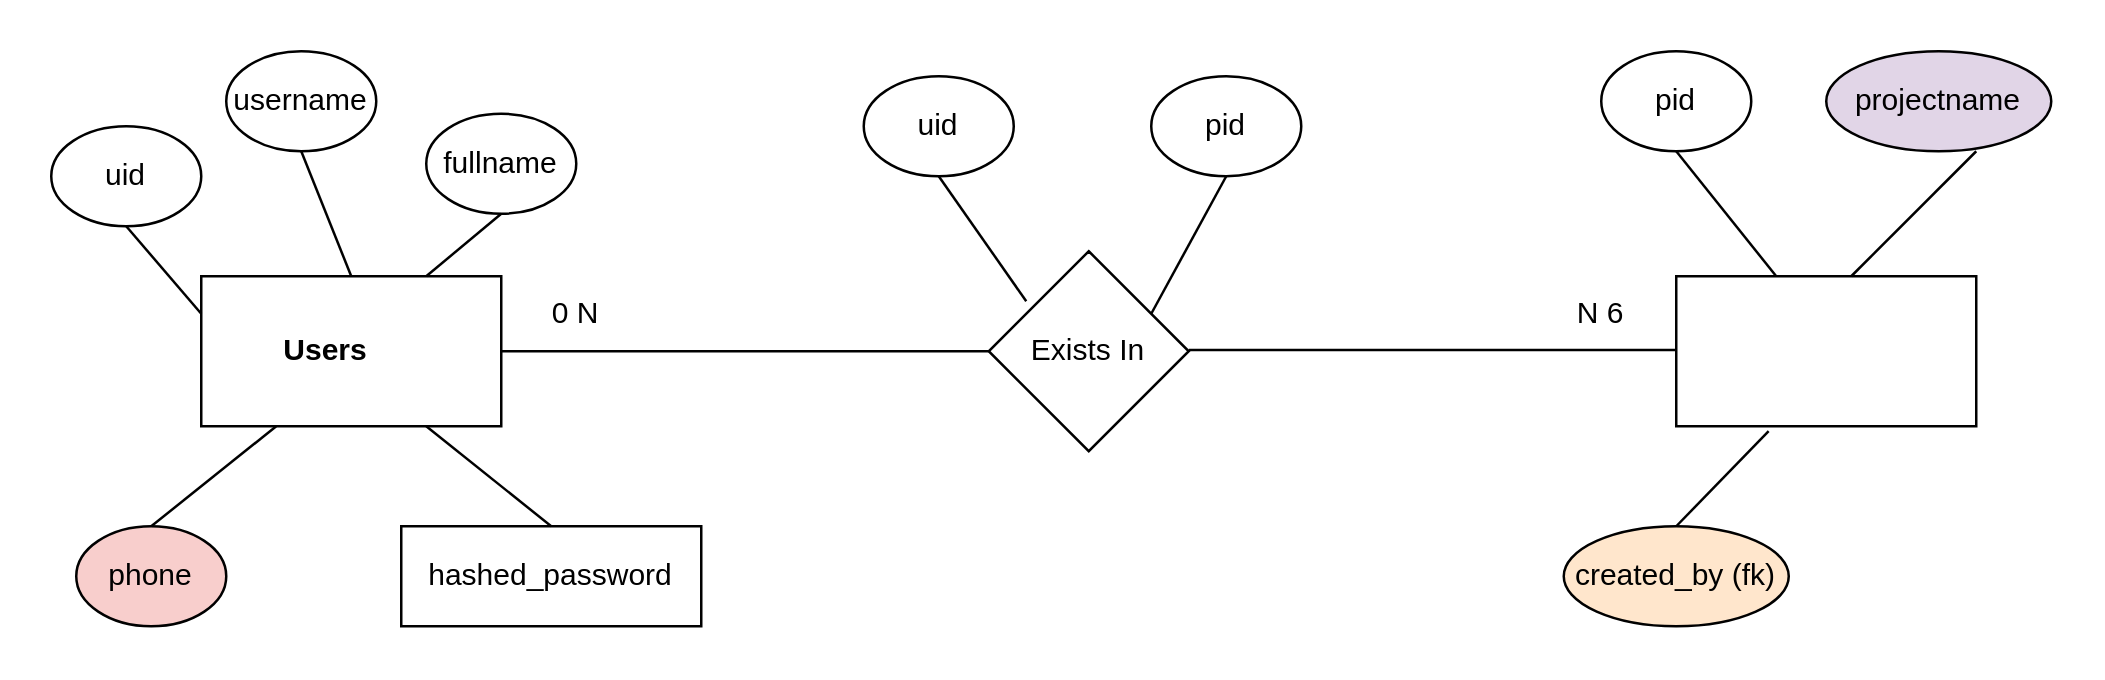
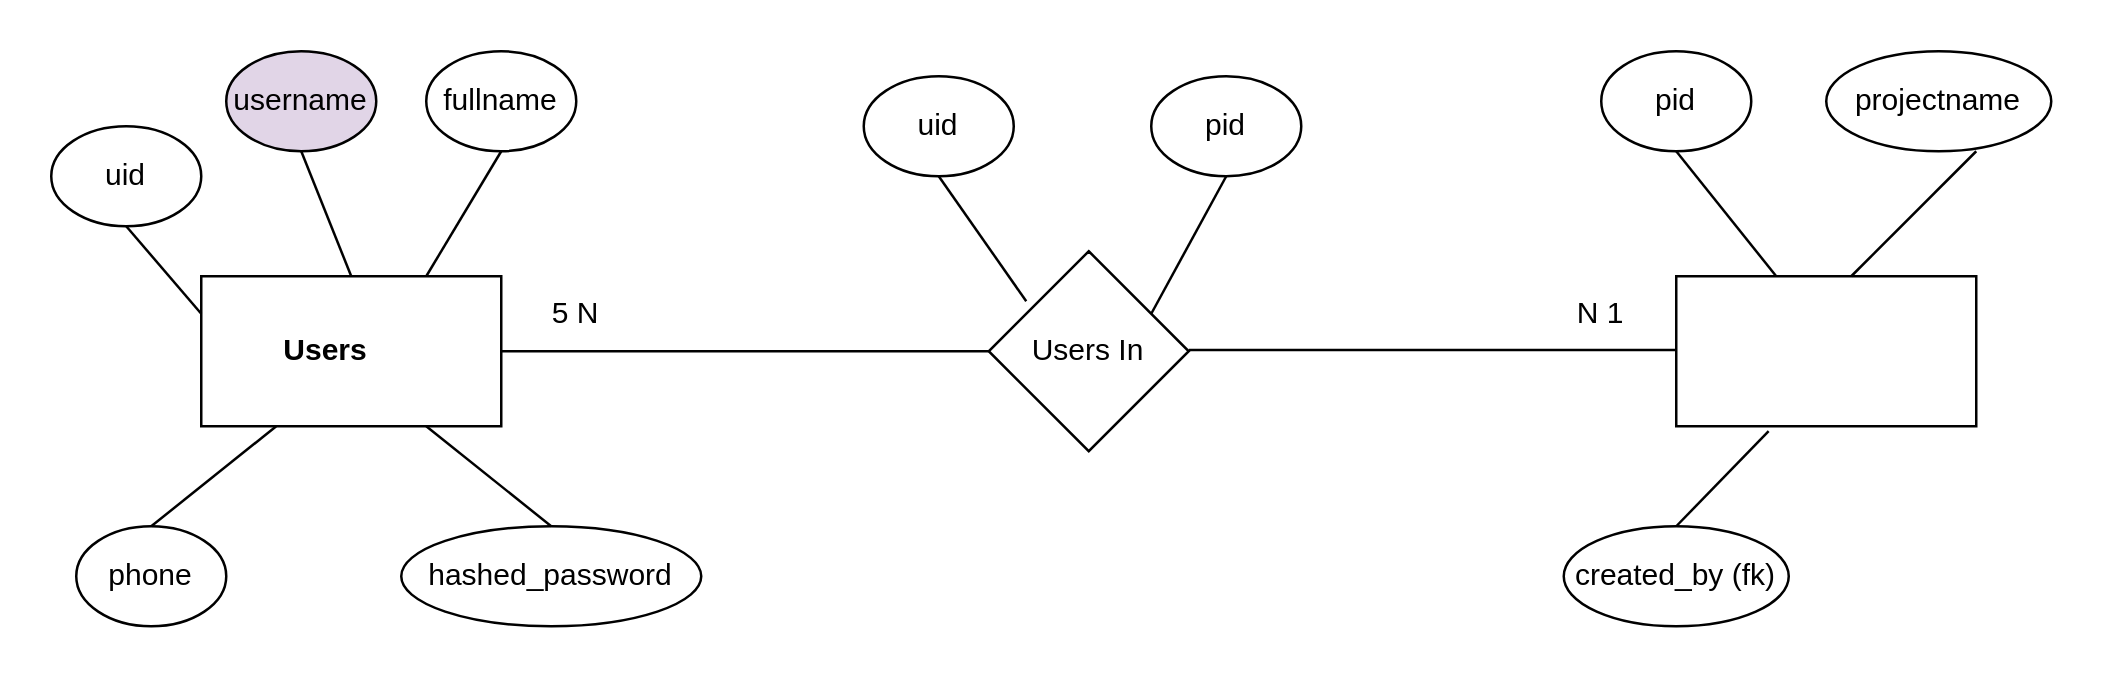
(301, 101) -> (301, 101)
(1939, 101) -> (1939, 101)
(501, 164) -> (501, 101)
(576, 314) -> (576, 314)
(1601, 314) -> (1601, 314)
(1089, 351) -> (1089, 351)
(151, 576) -> (151, 576)
(551, 576) -> (551, 576)
(1676, 576) -> (1676, 576)
